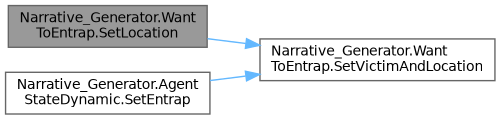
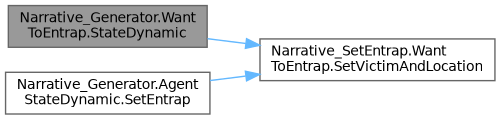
(108, 26) -> (108, 26)
(377, 60) -> (377, 60)
